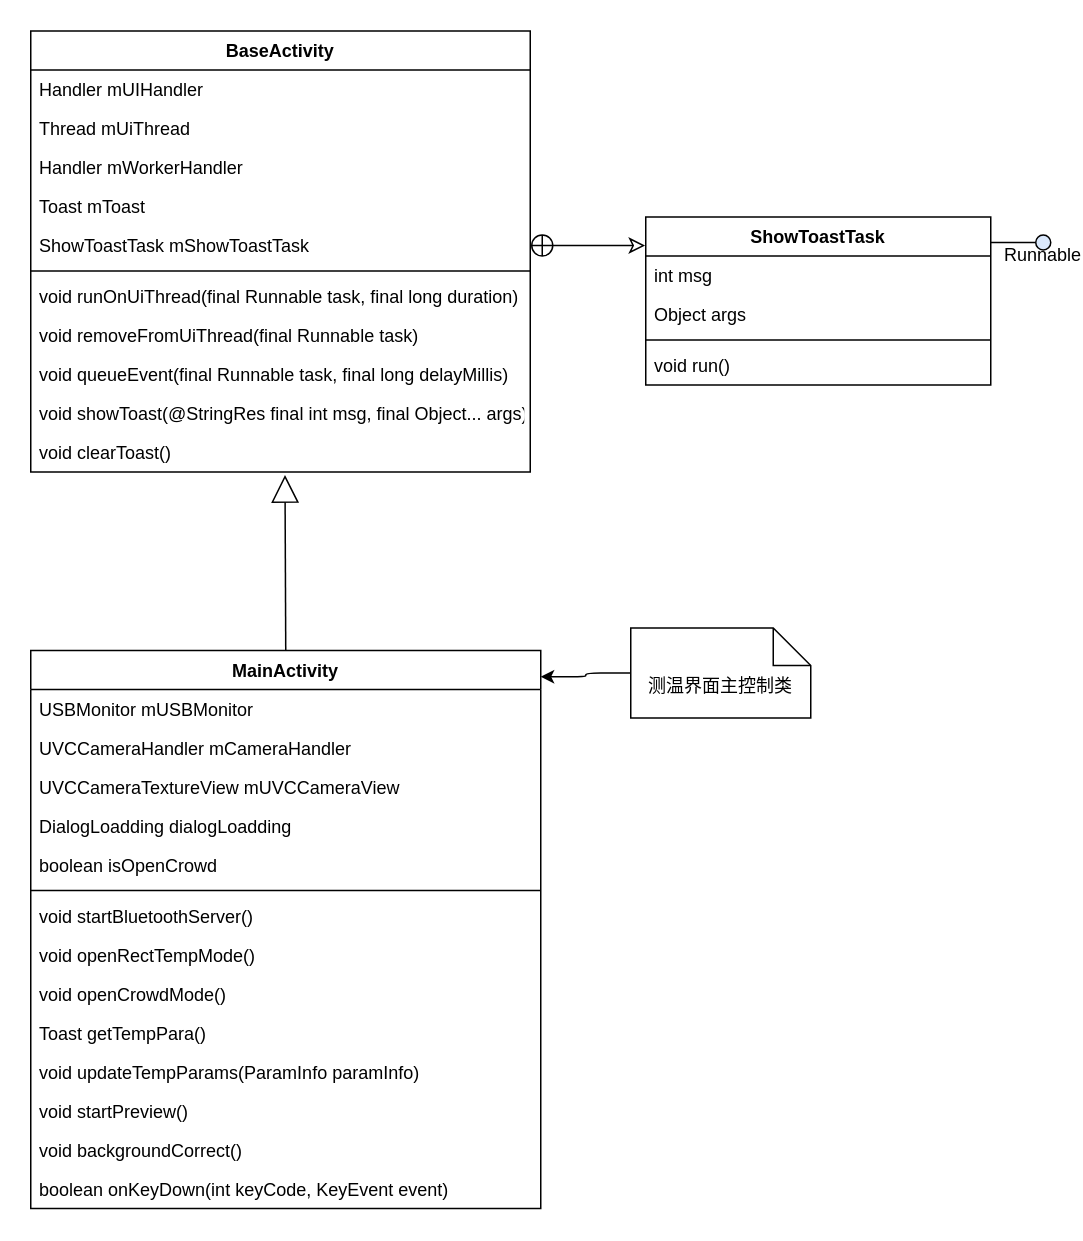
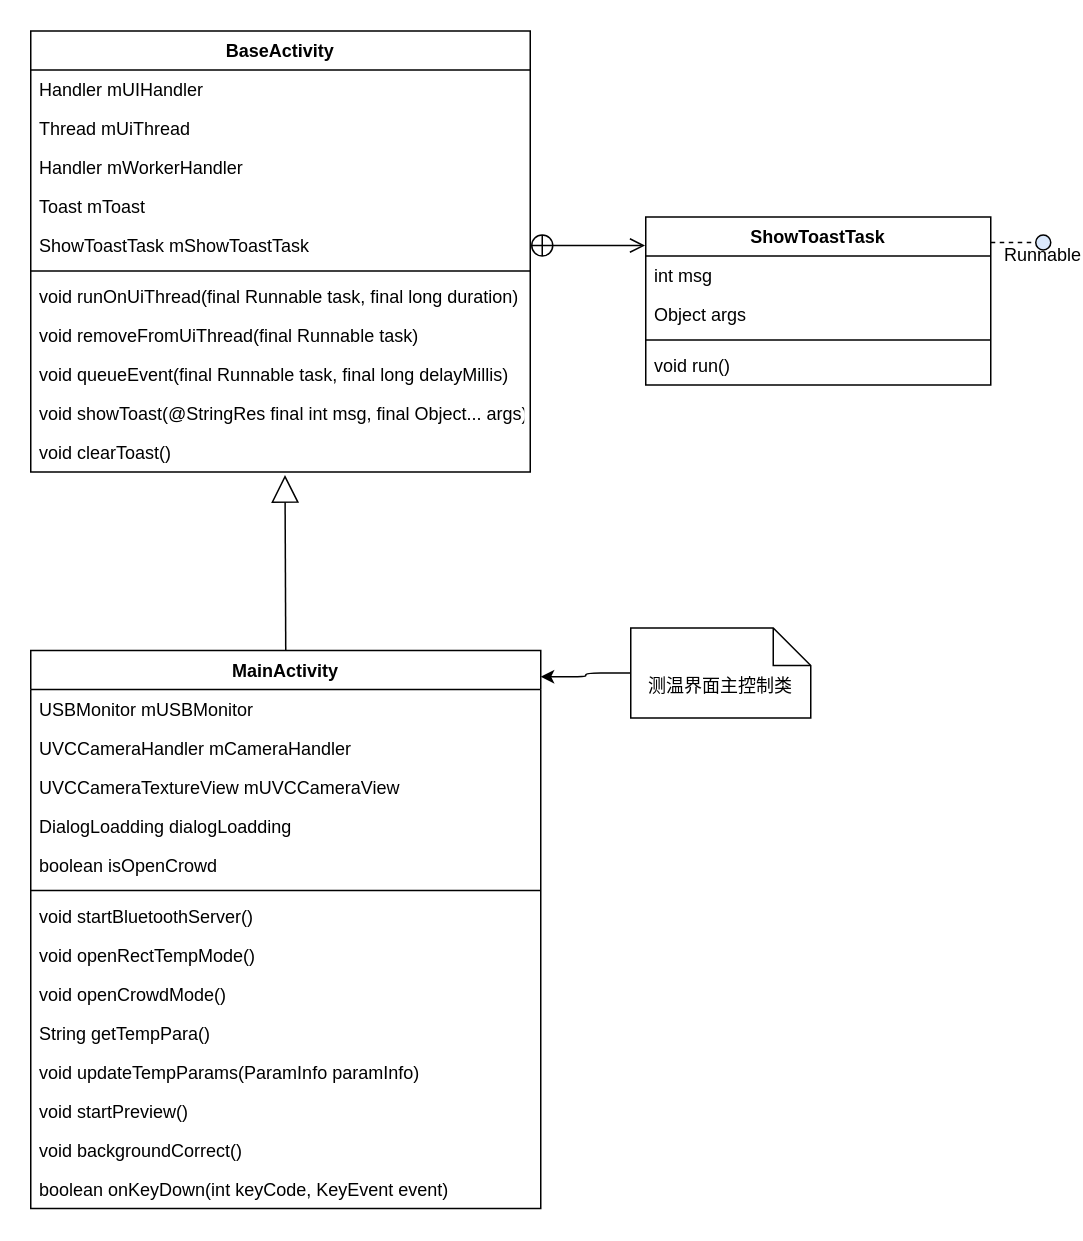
(1014, 242) -> (1014, 242)
(631, 245) -> (635, 245)
(132, 1034) -> (135, 1034)
